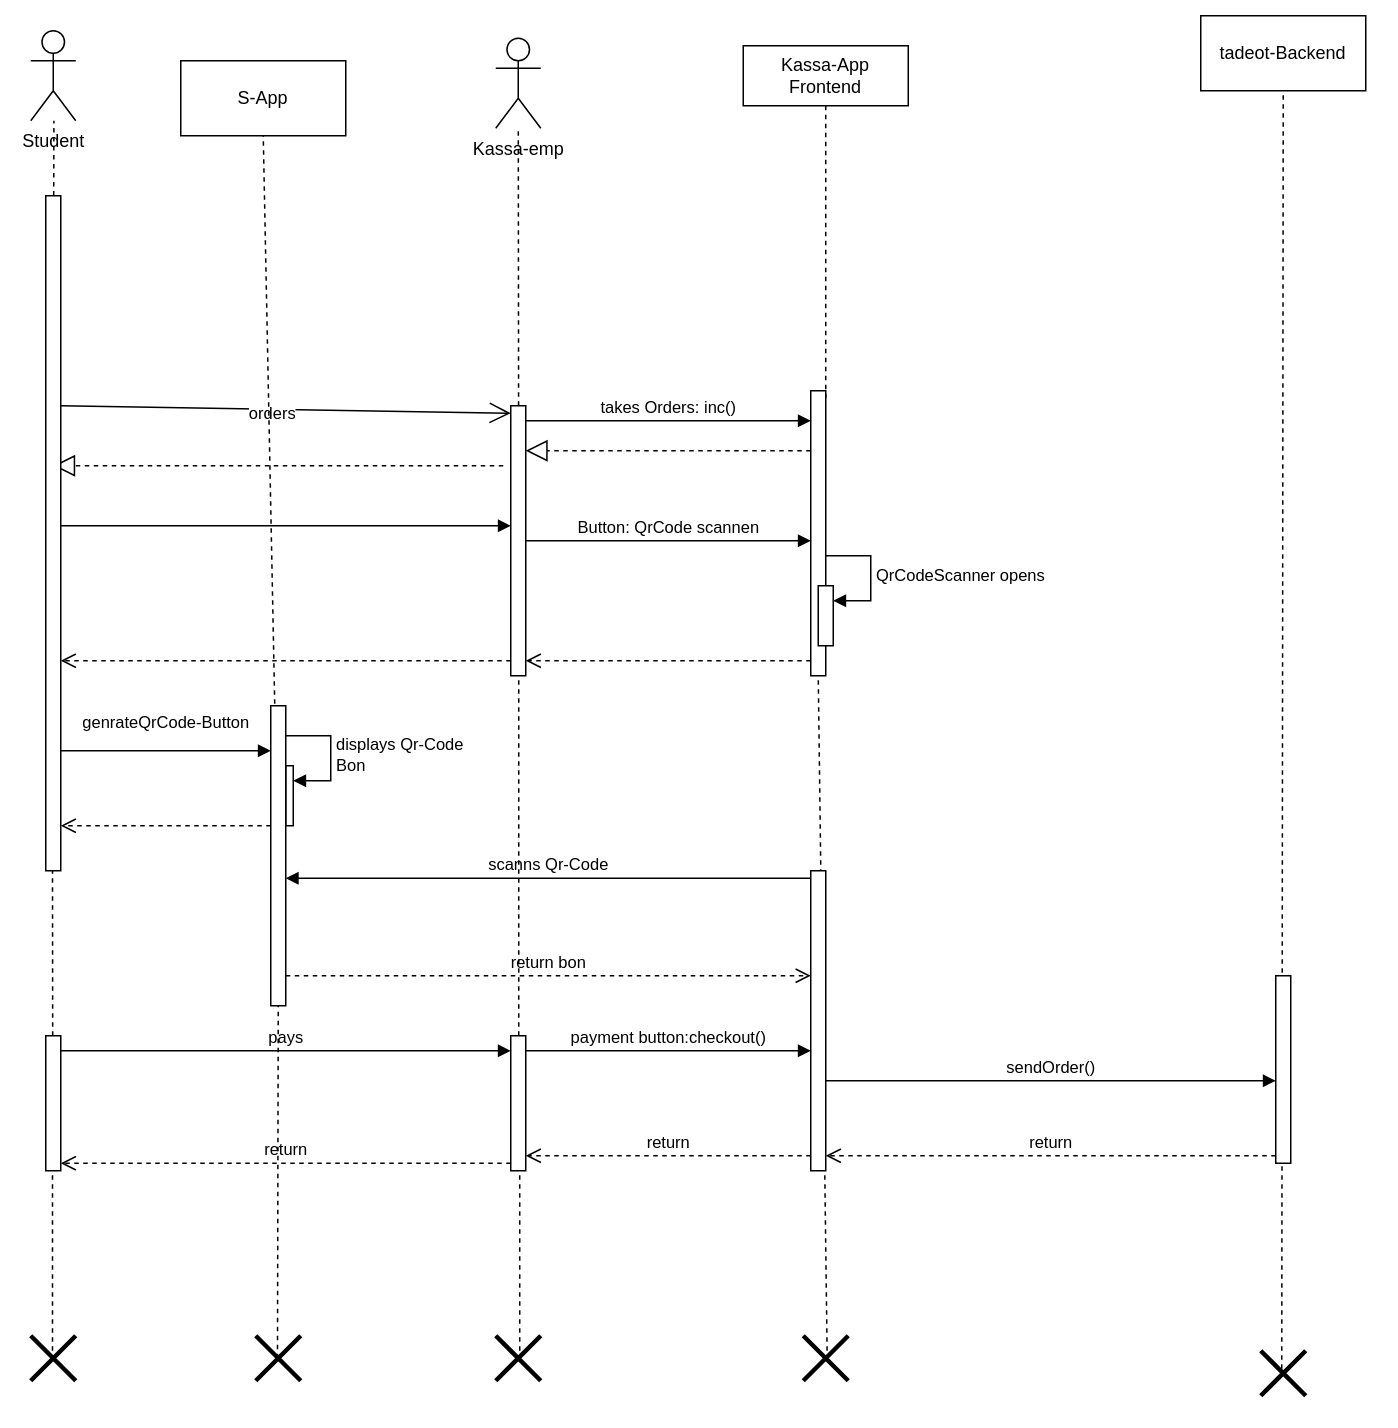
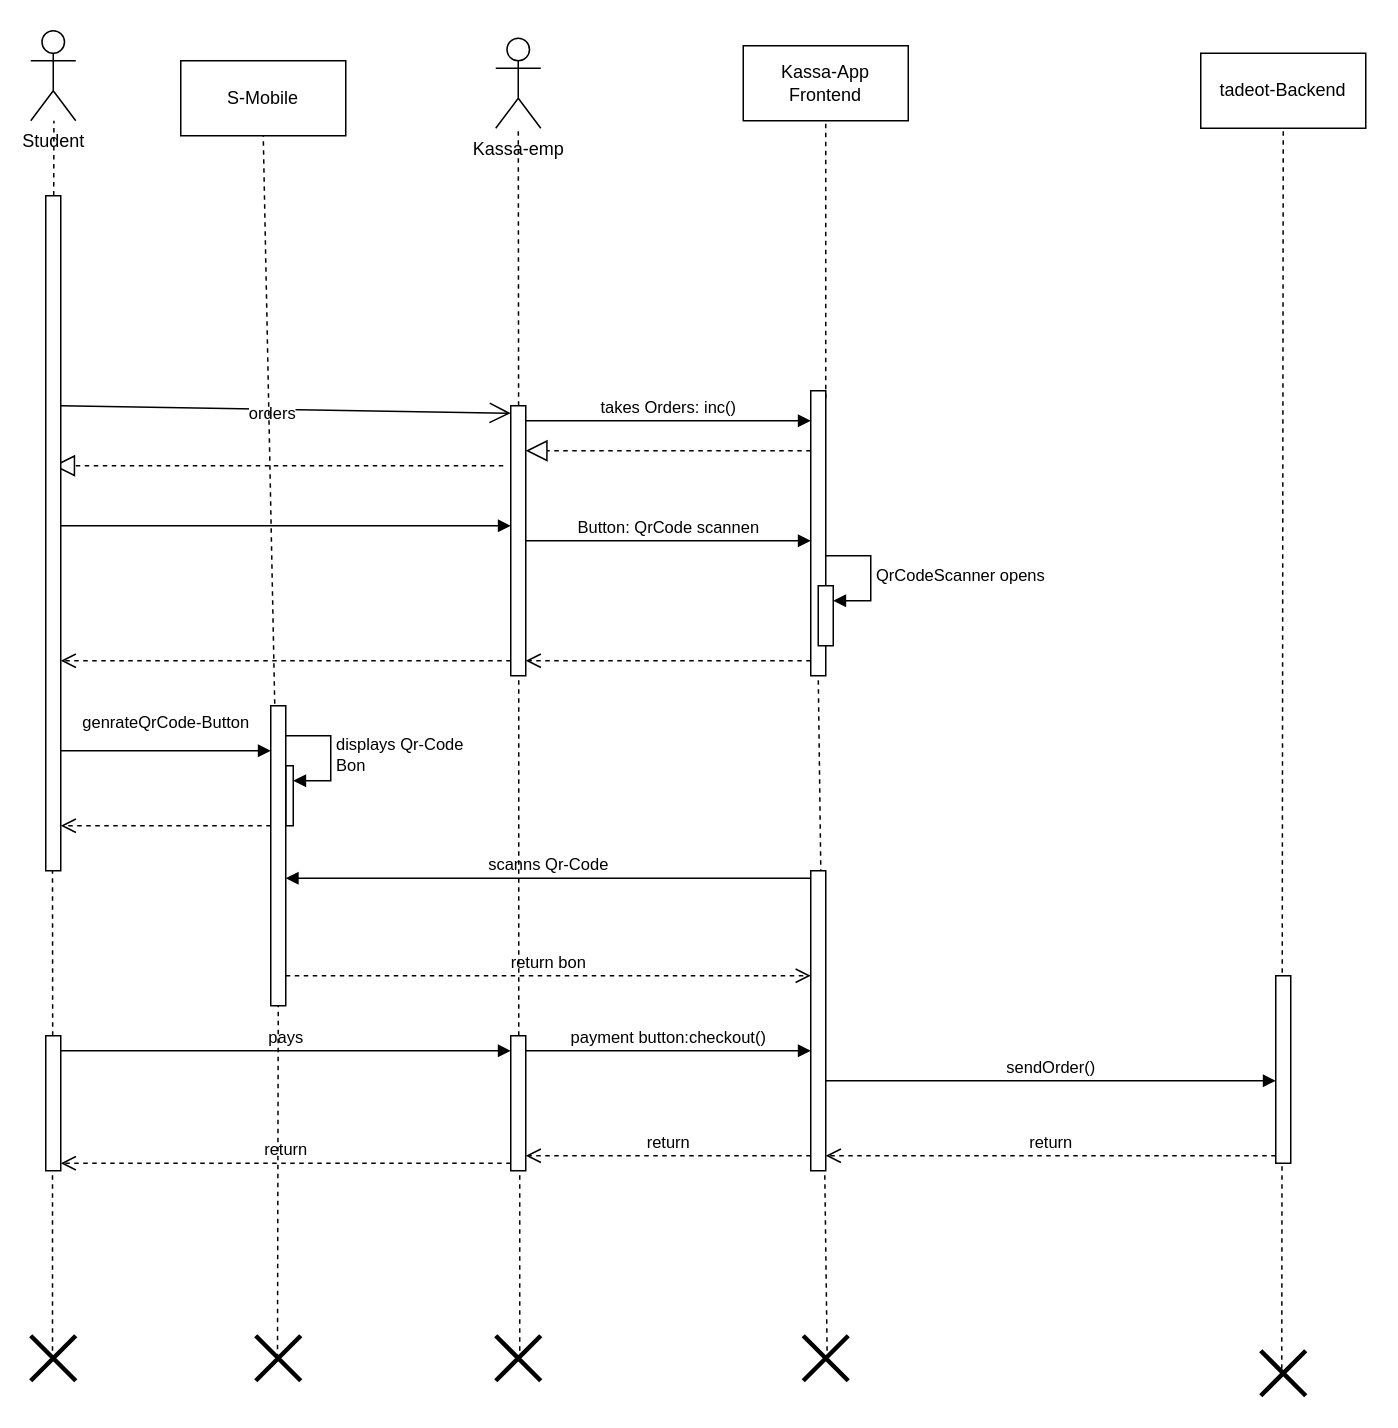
(1283, 53) -> (1283, 91)
(826, 76) -> (826, 83)
(263, 98) -> (263, 98)
